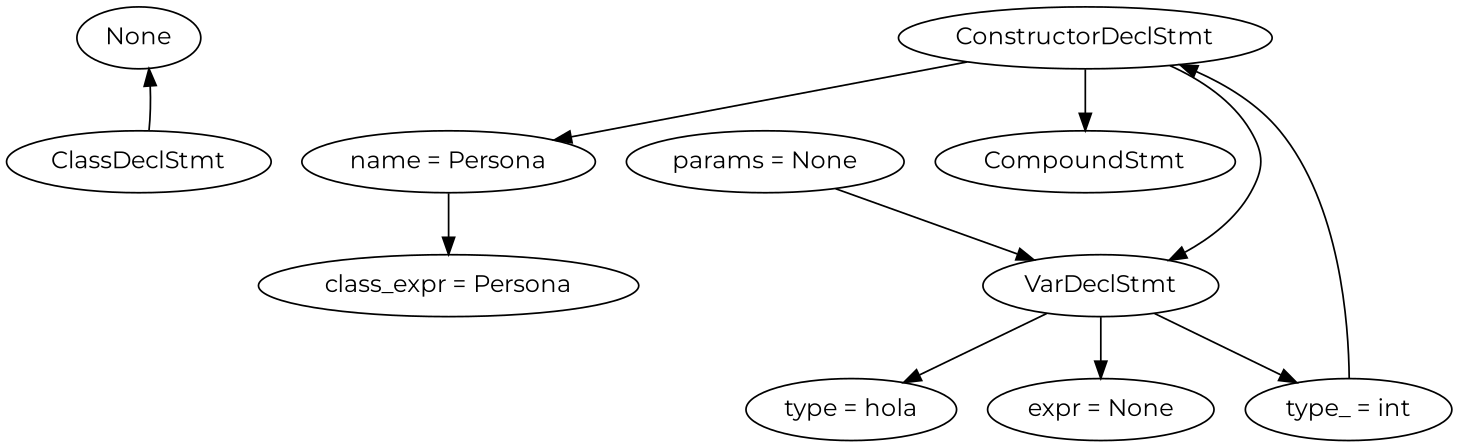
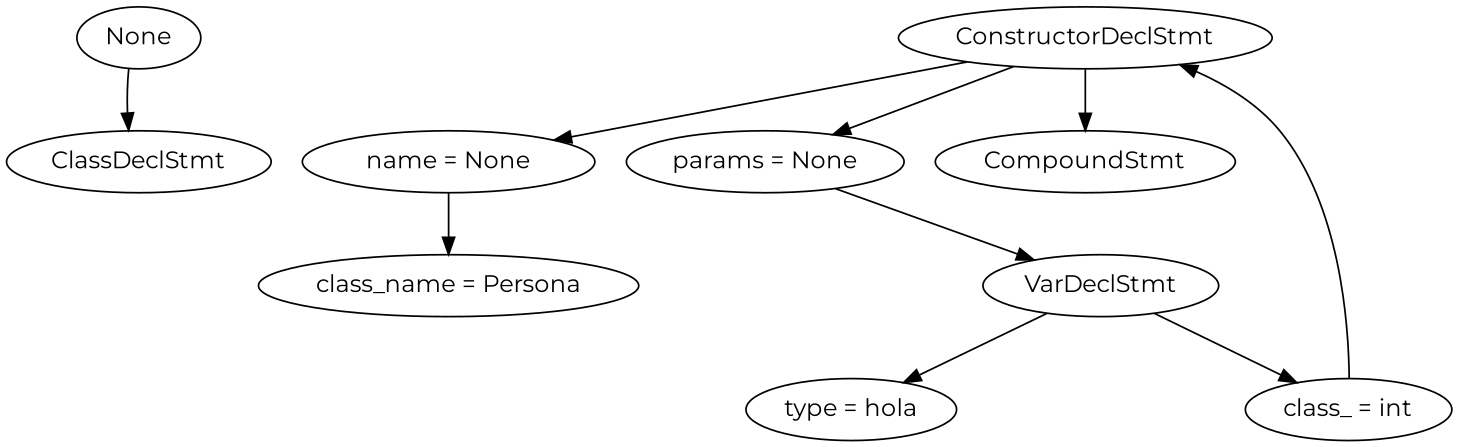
(150, 108) -> (127, 91)
(1260, 154) -> (932, 97)
(449, 162) -> (449, 162)
(449, 286) -> (449, 286)
(1101, 410) -> none
(1349, 410) -> (1349, 410)
